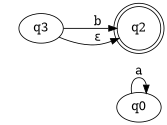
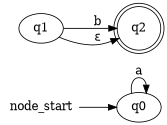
(41, 28) -> (41, 28)
none -> (41, 107)
